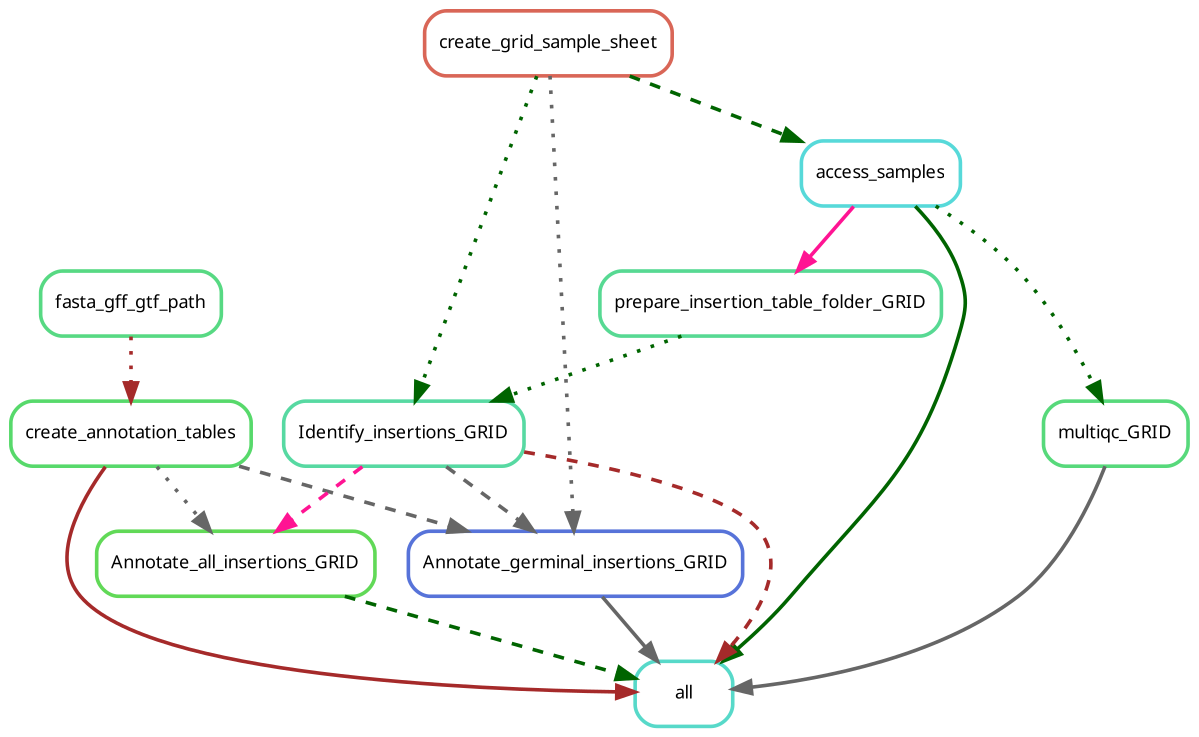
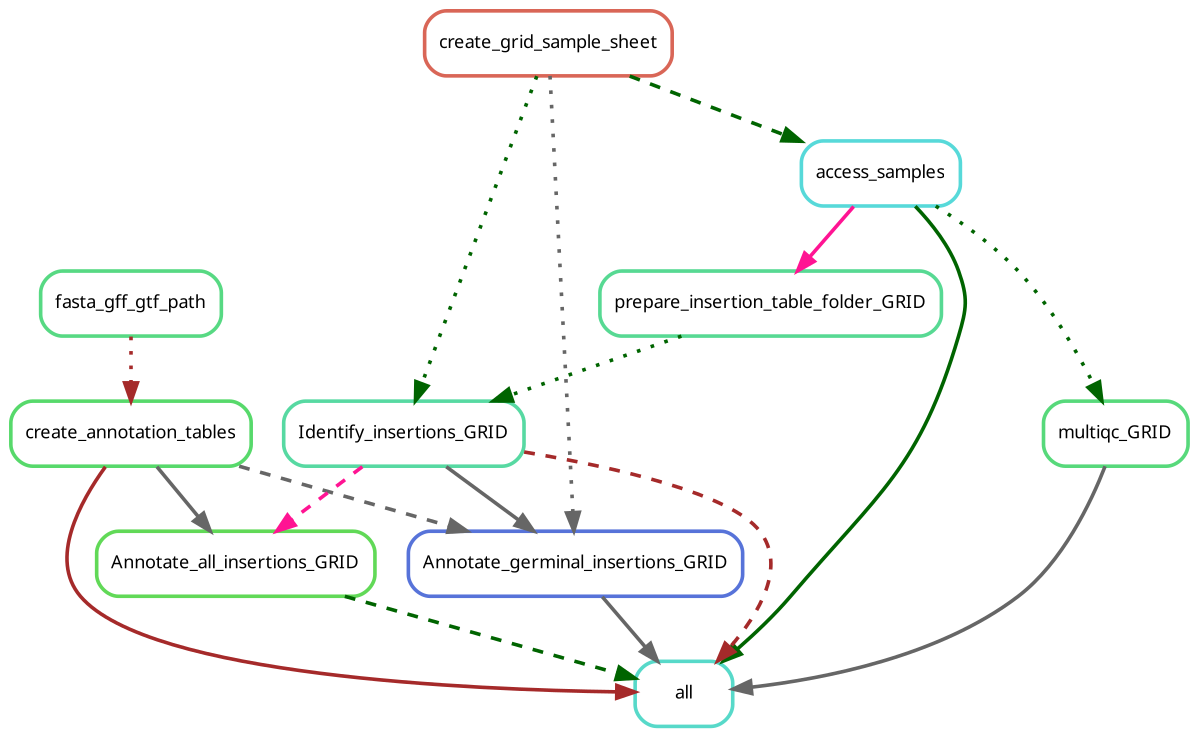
(178, 492) -> (178, 492)
(482, 493) -> (482, 493)
